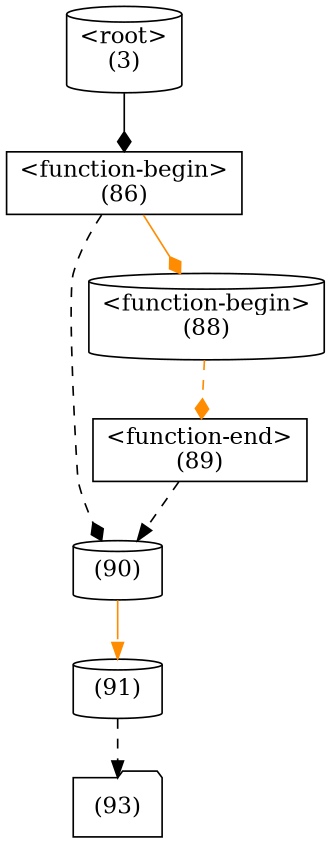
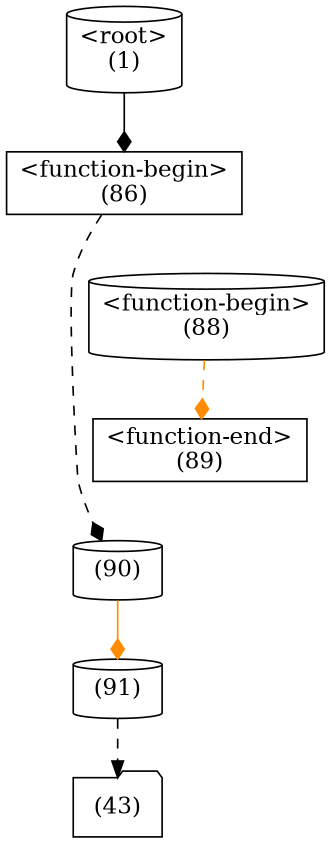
(124, 50) -> (124, 50)
(156, 236) -> none
(163, 504) -> none
(118, 620) -> (118, 620)
(118, 807) -> (118, 807)
